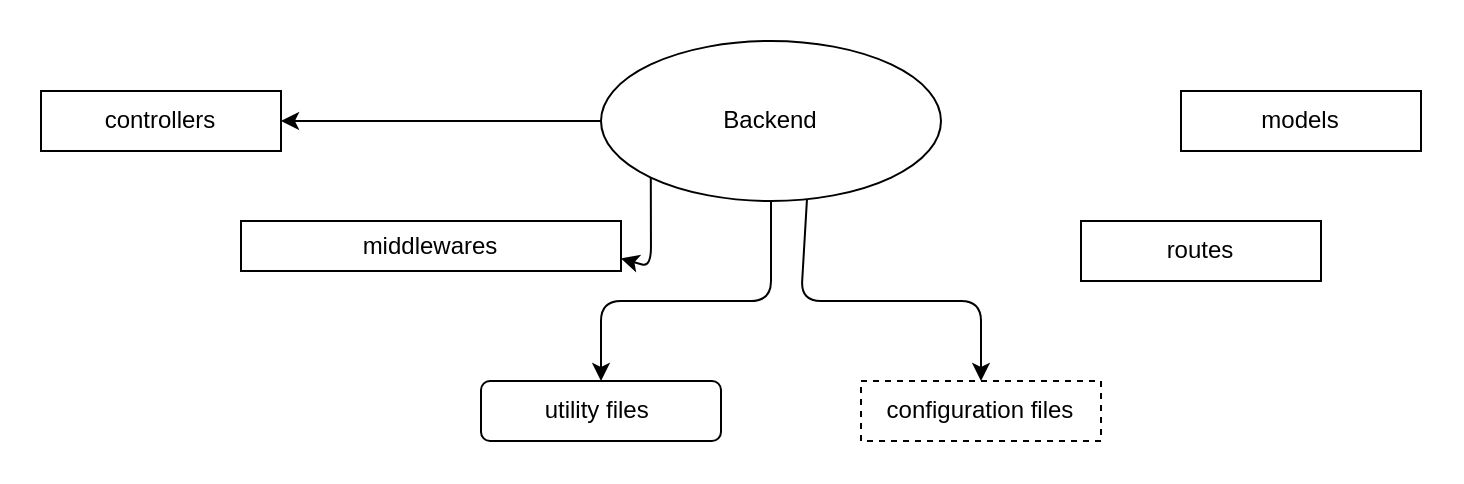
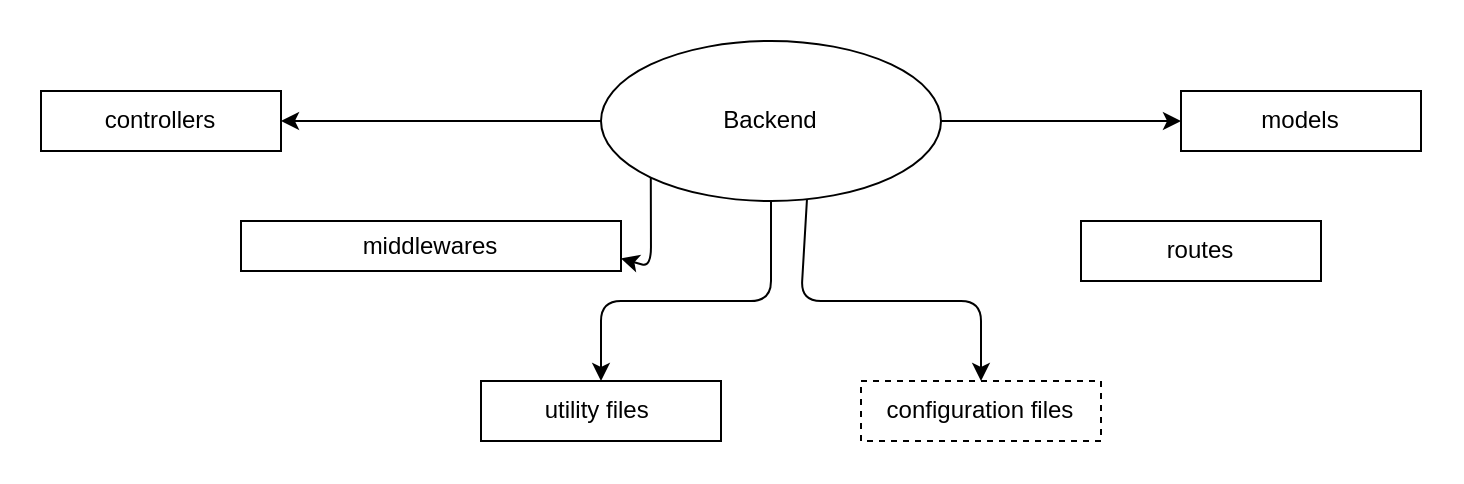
none -> (1054, 121)
(601, 411) -> (601, 411)
